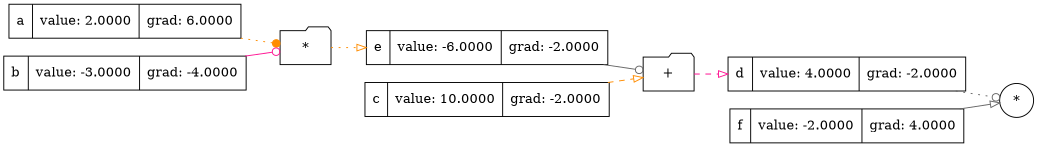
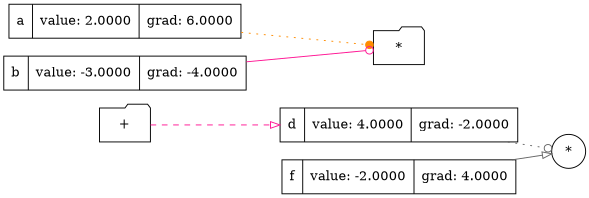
(487, 48) -> none
(487, 99) -> none
